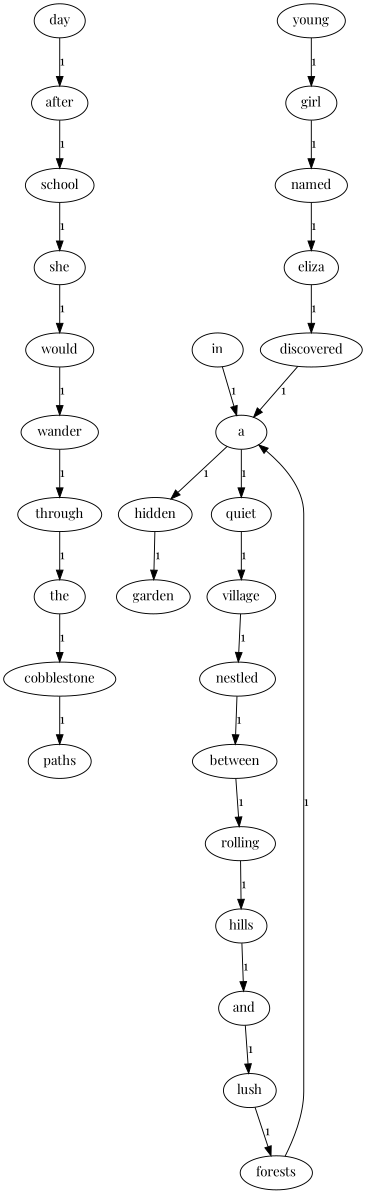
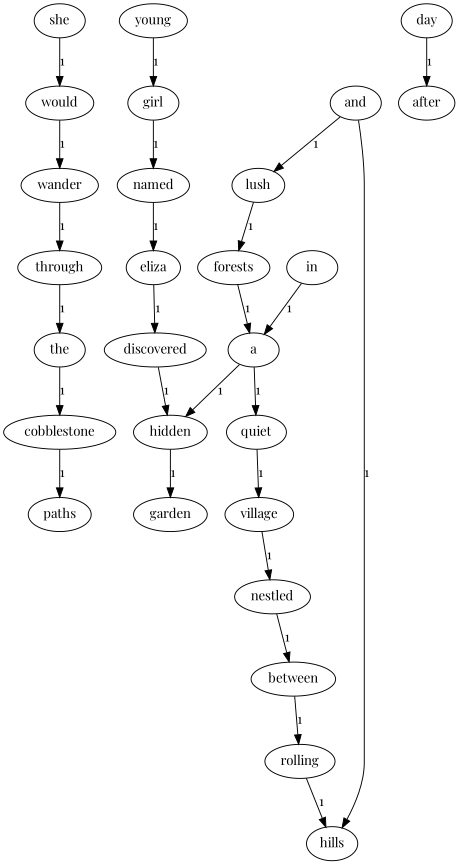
(60, 185) -> none
(279, 388) -> (162, 386)
(243, 962) -> (364, 471)
